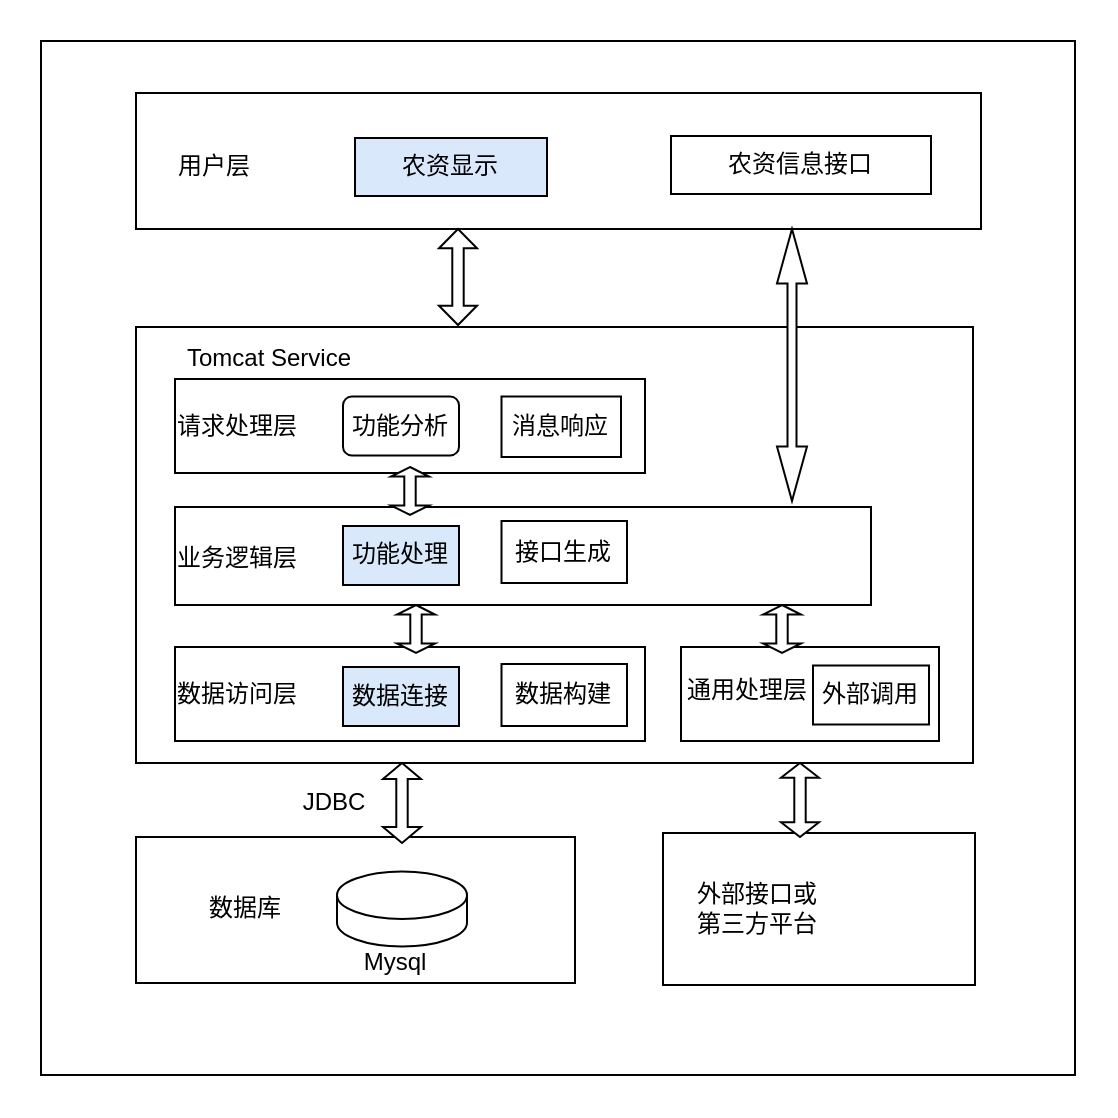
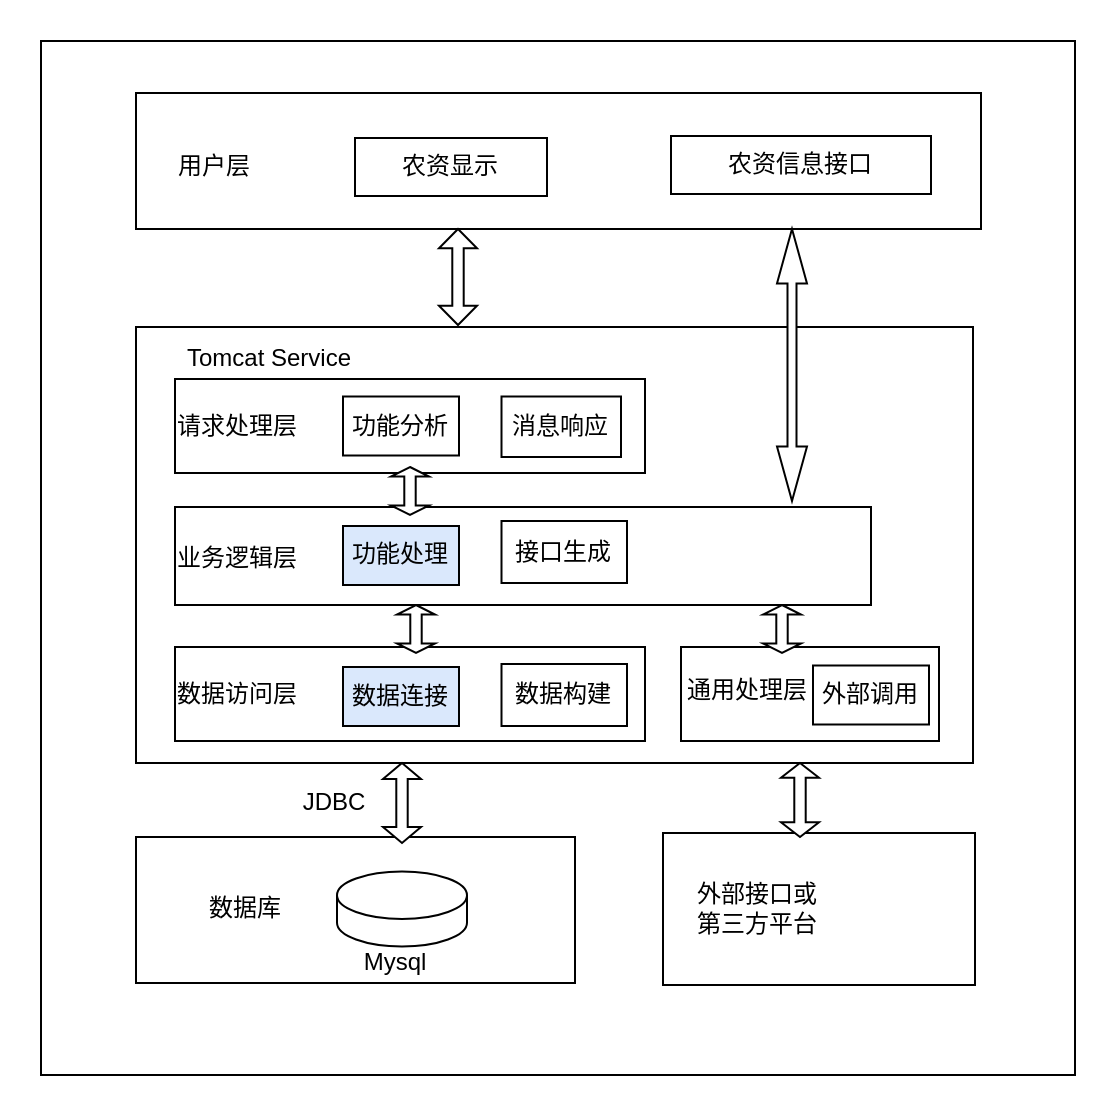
(451, 167) -> (451, 167)
(401, 426) -> (401, 426)
